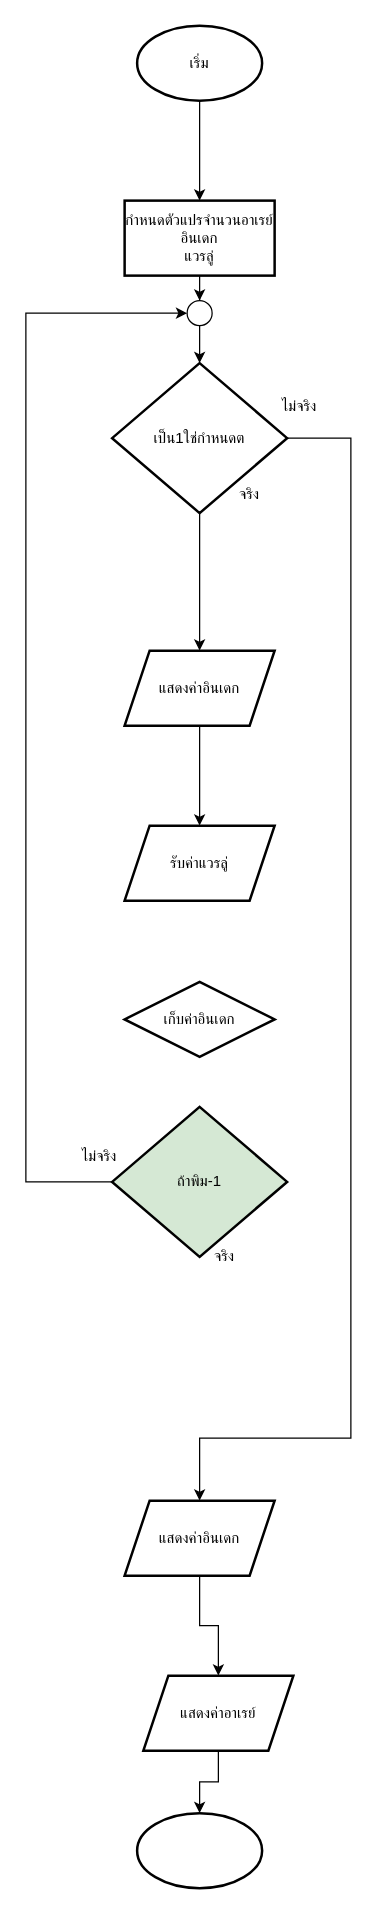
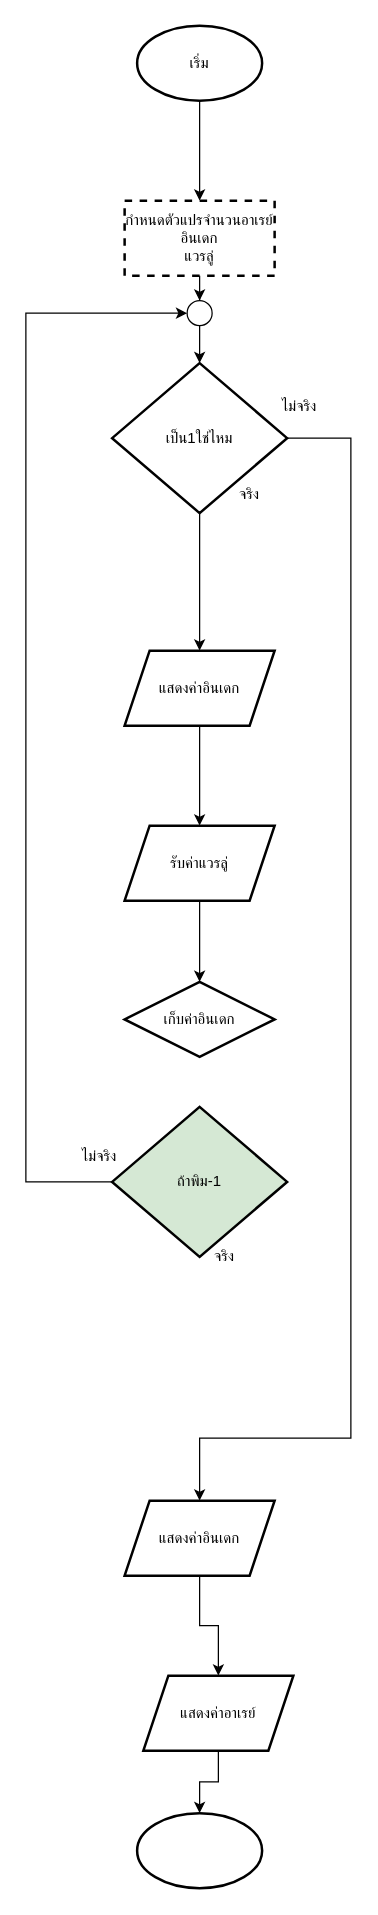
(199, 238) -> (199, 238)
(199, 438) -> (199, 438)
none -> (199, 937)
